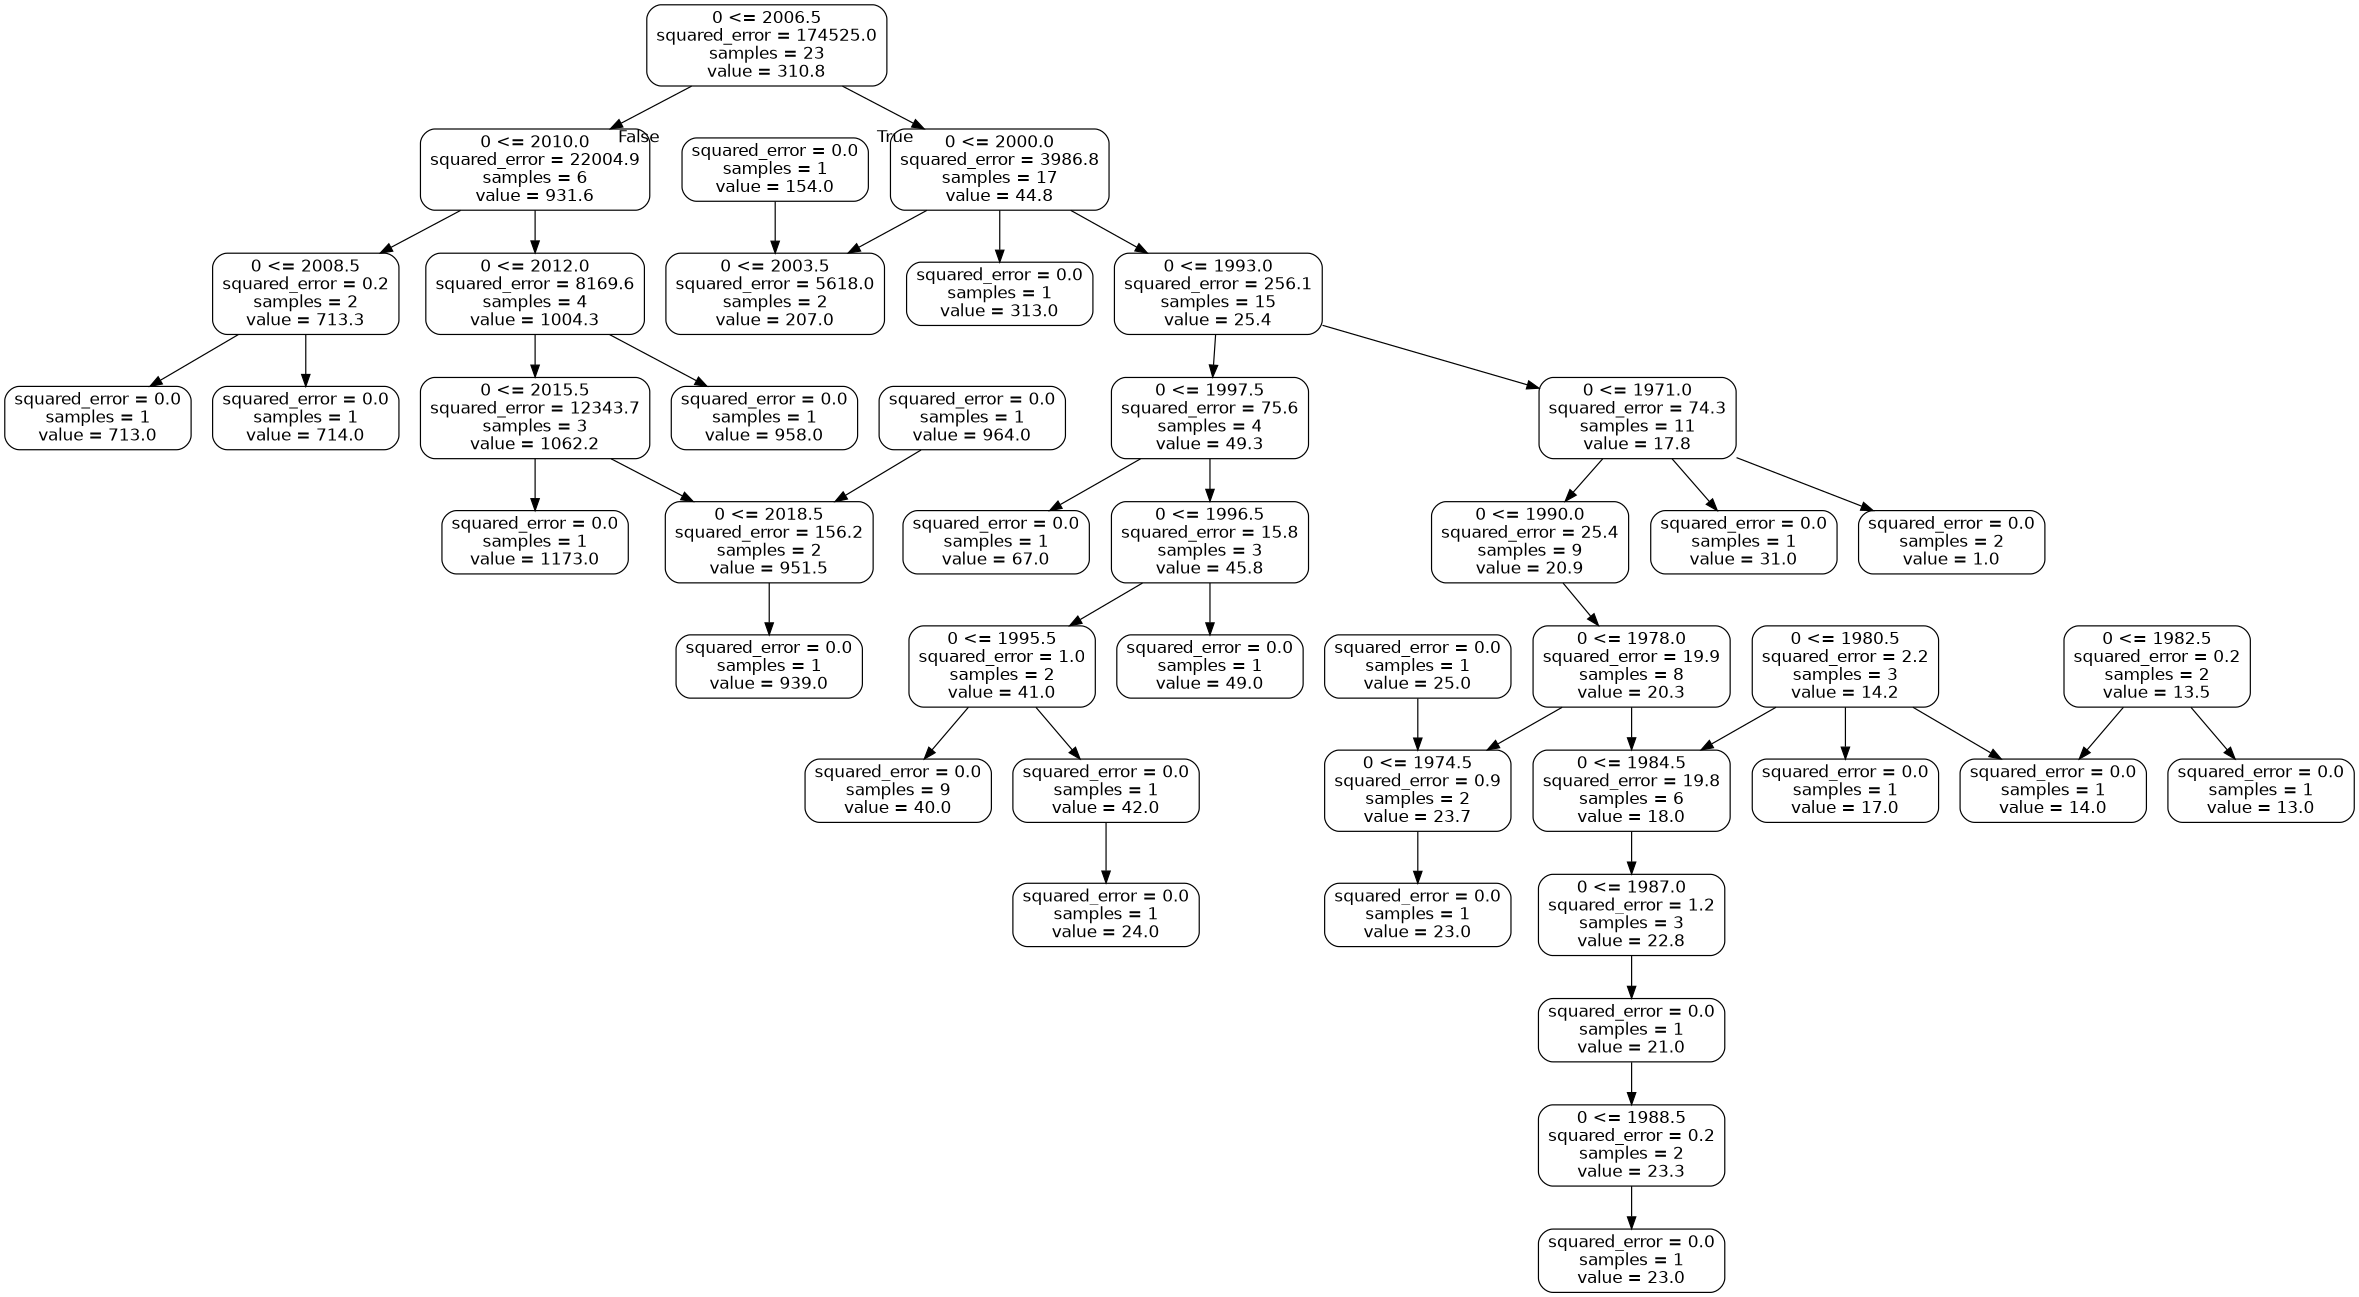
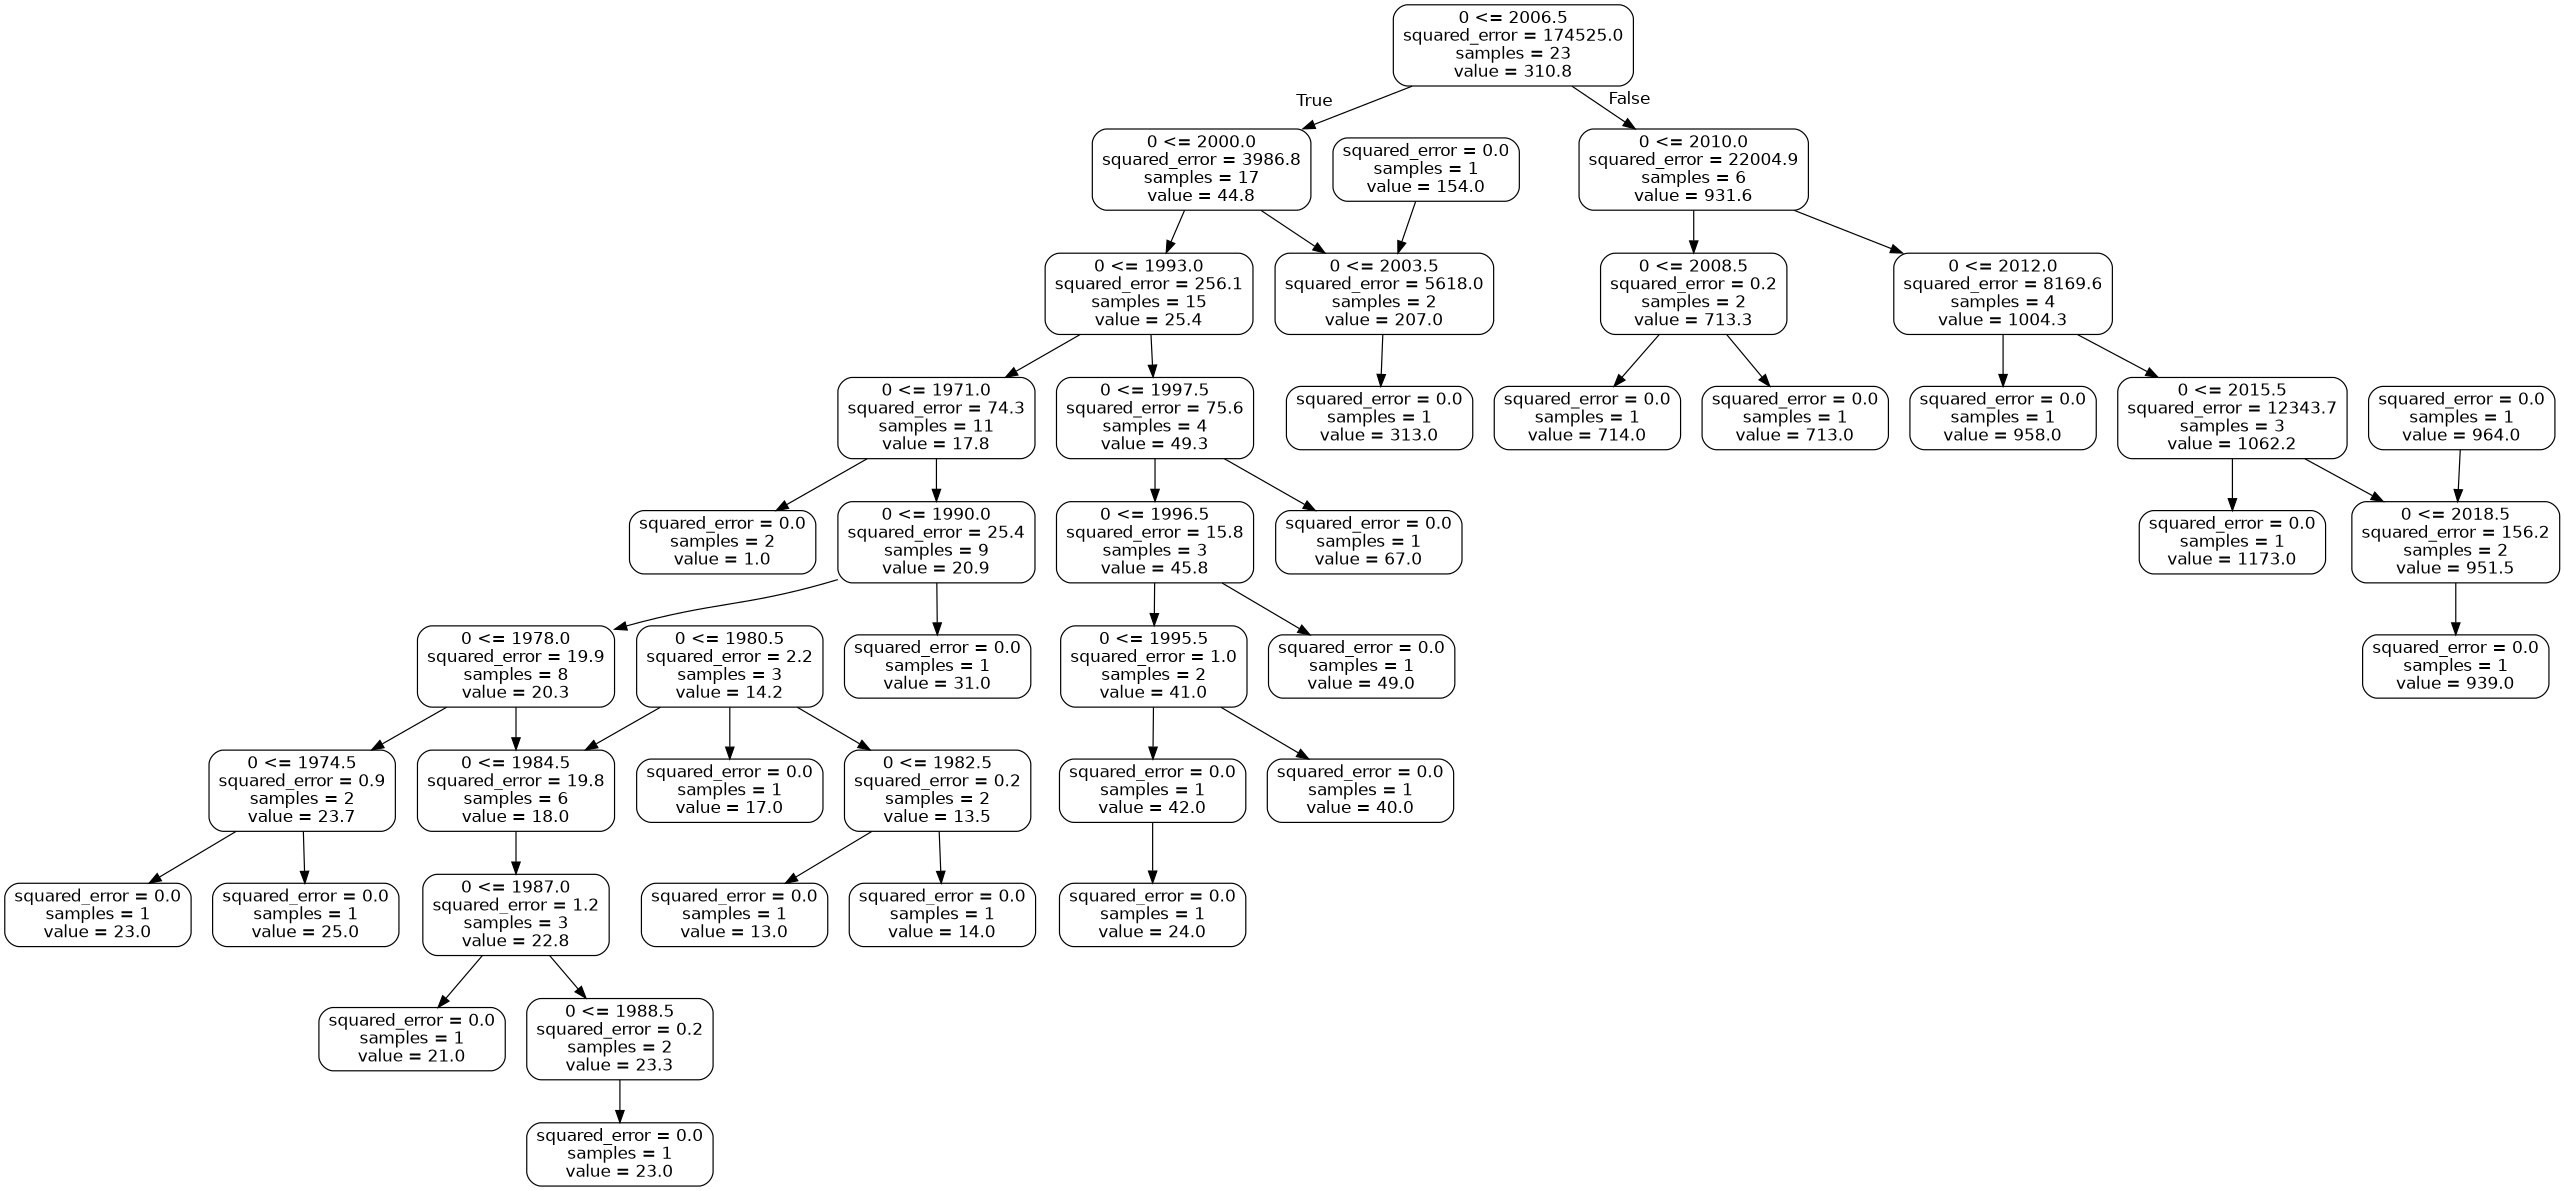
(1000, 230) -> (1382, 355)
(1691, 480) -> (937, 603)
(1418, 718) -> (304, 851)
(1952, 730) -> (828, 726)
(898, 791) -> (1360, 791)
(1632, 1077) -> (564, 972)
